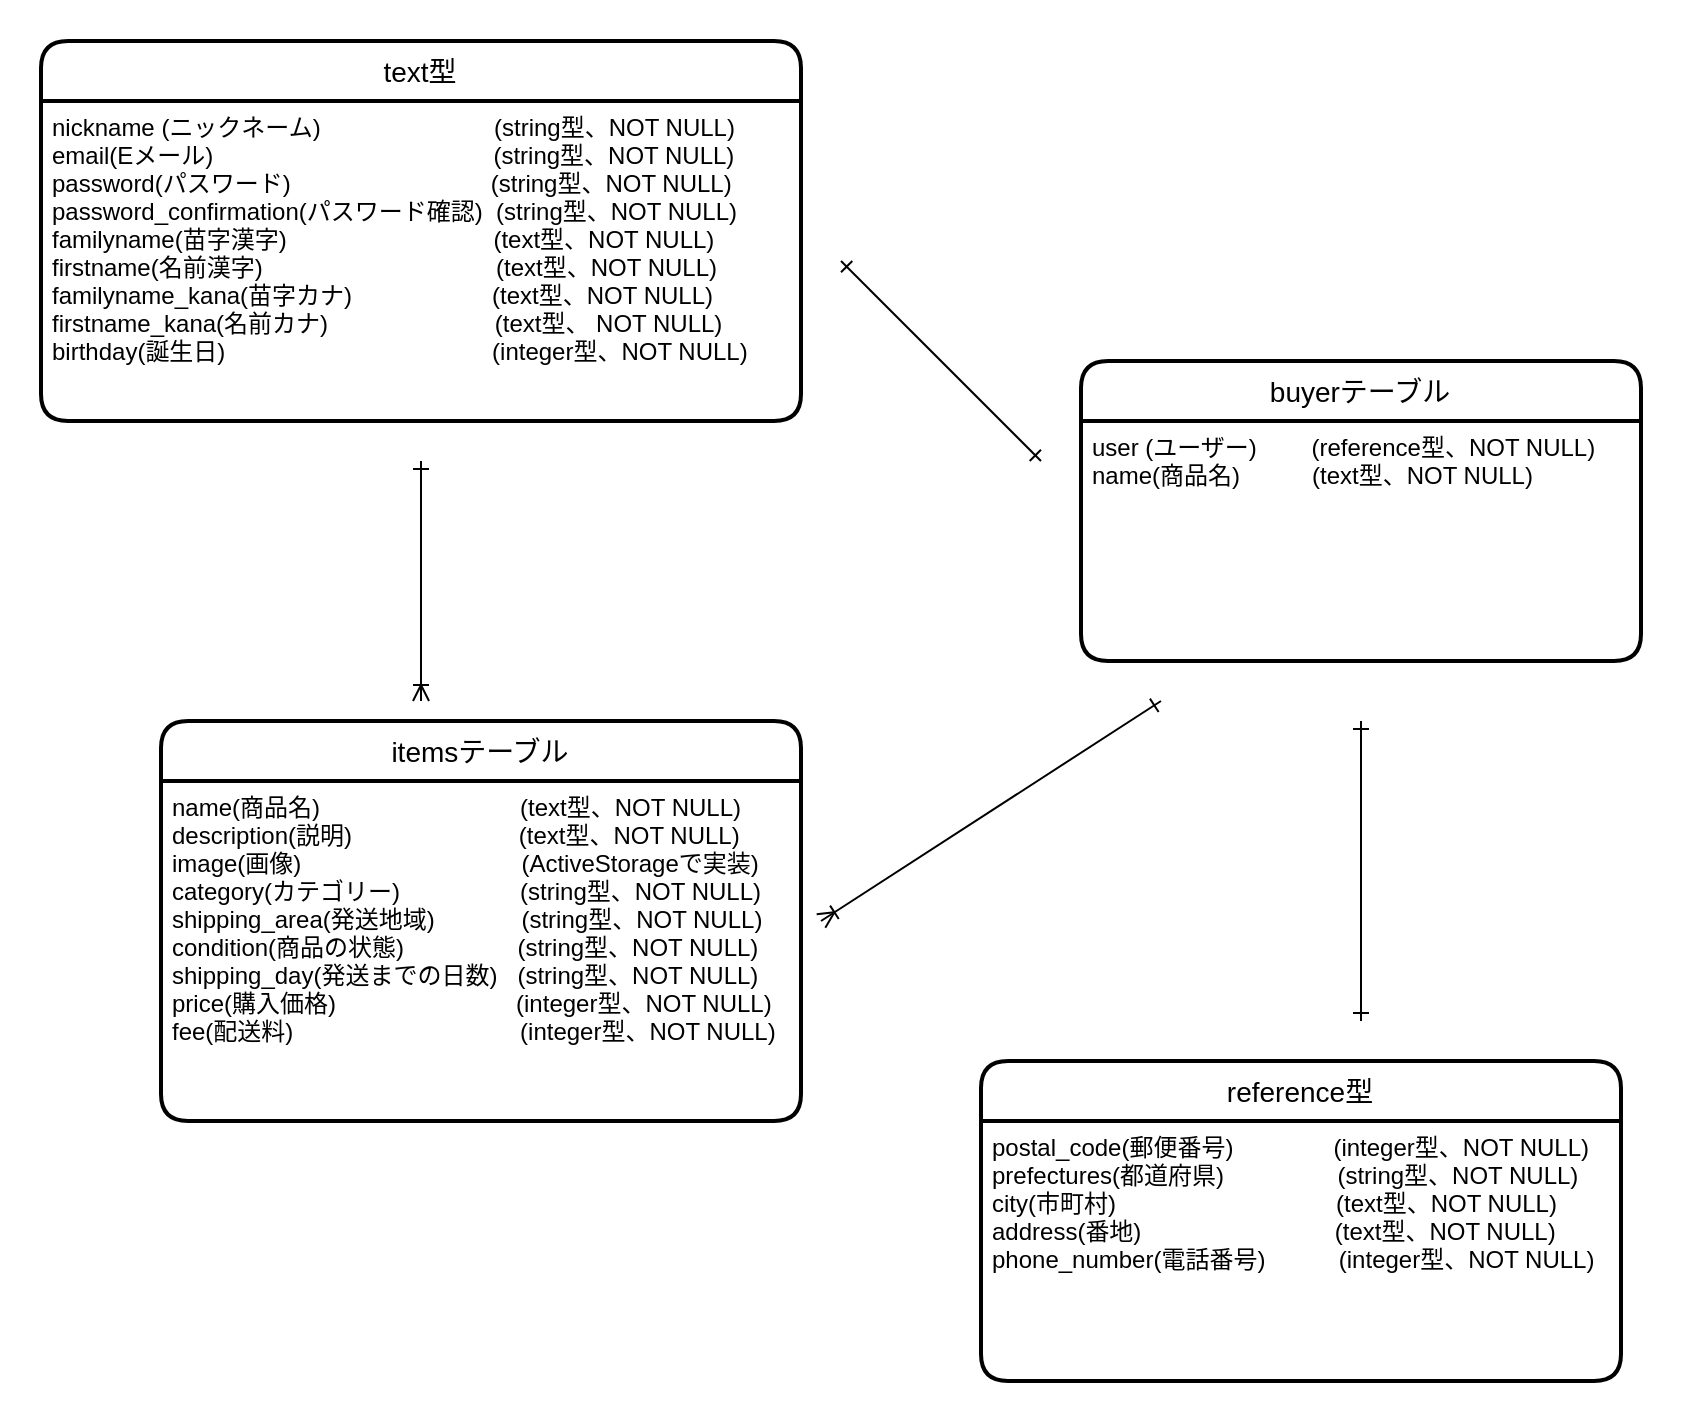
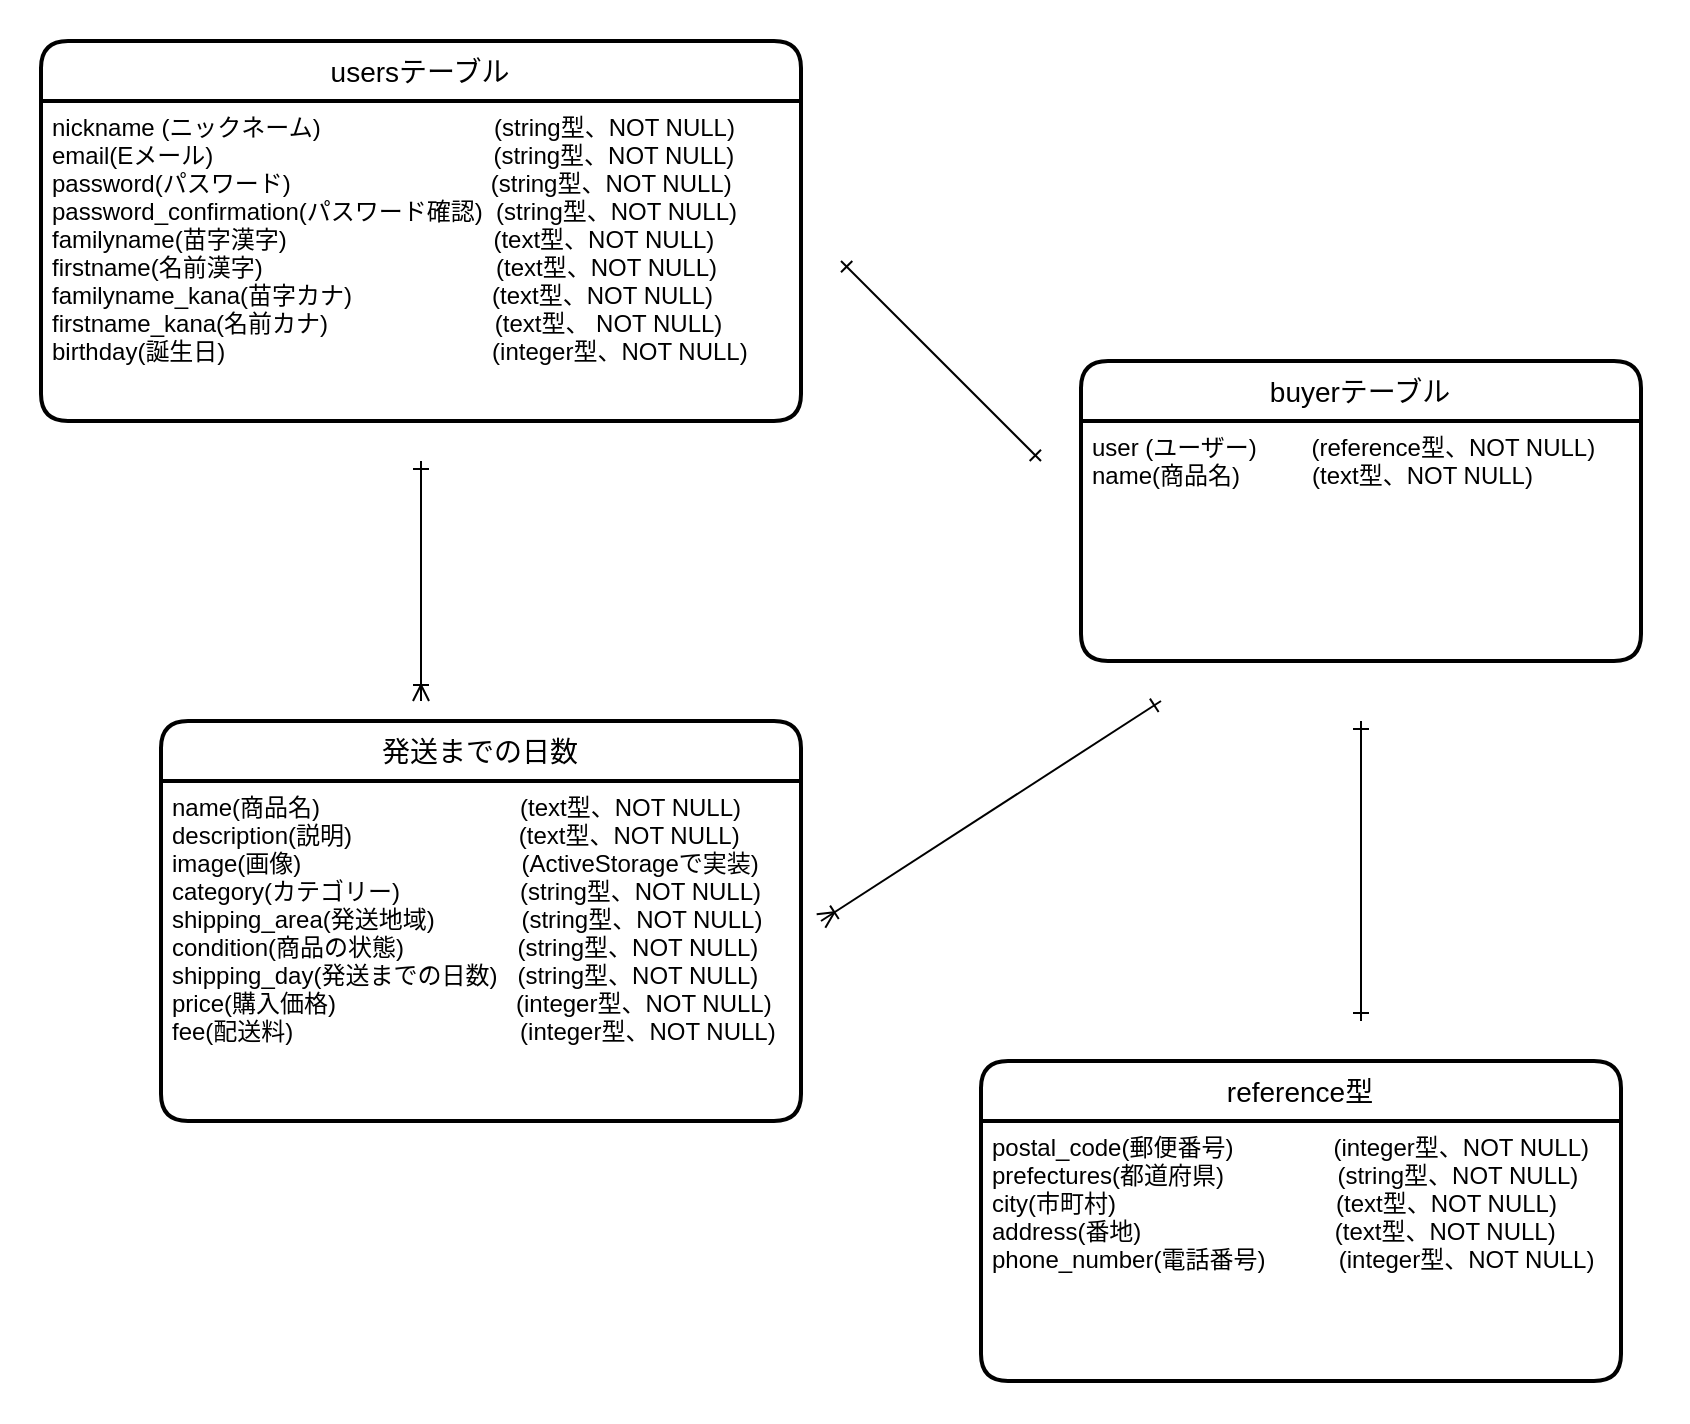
(420, 73) -> (420, 73)
(480, 753) -> (480, 753)
